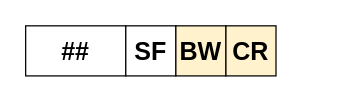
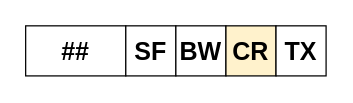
(201, 51) -> (201, 51)
none -> (301, 51)
